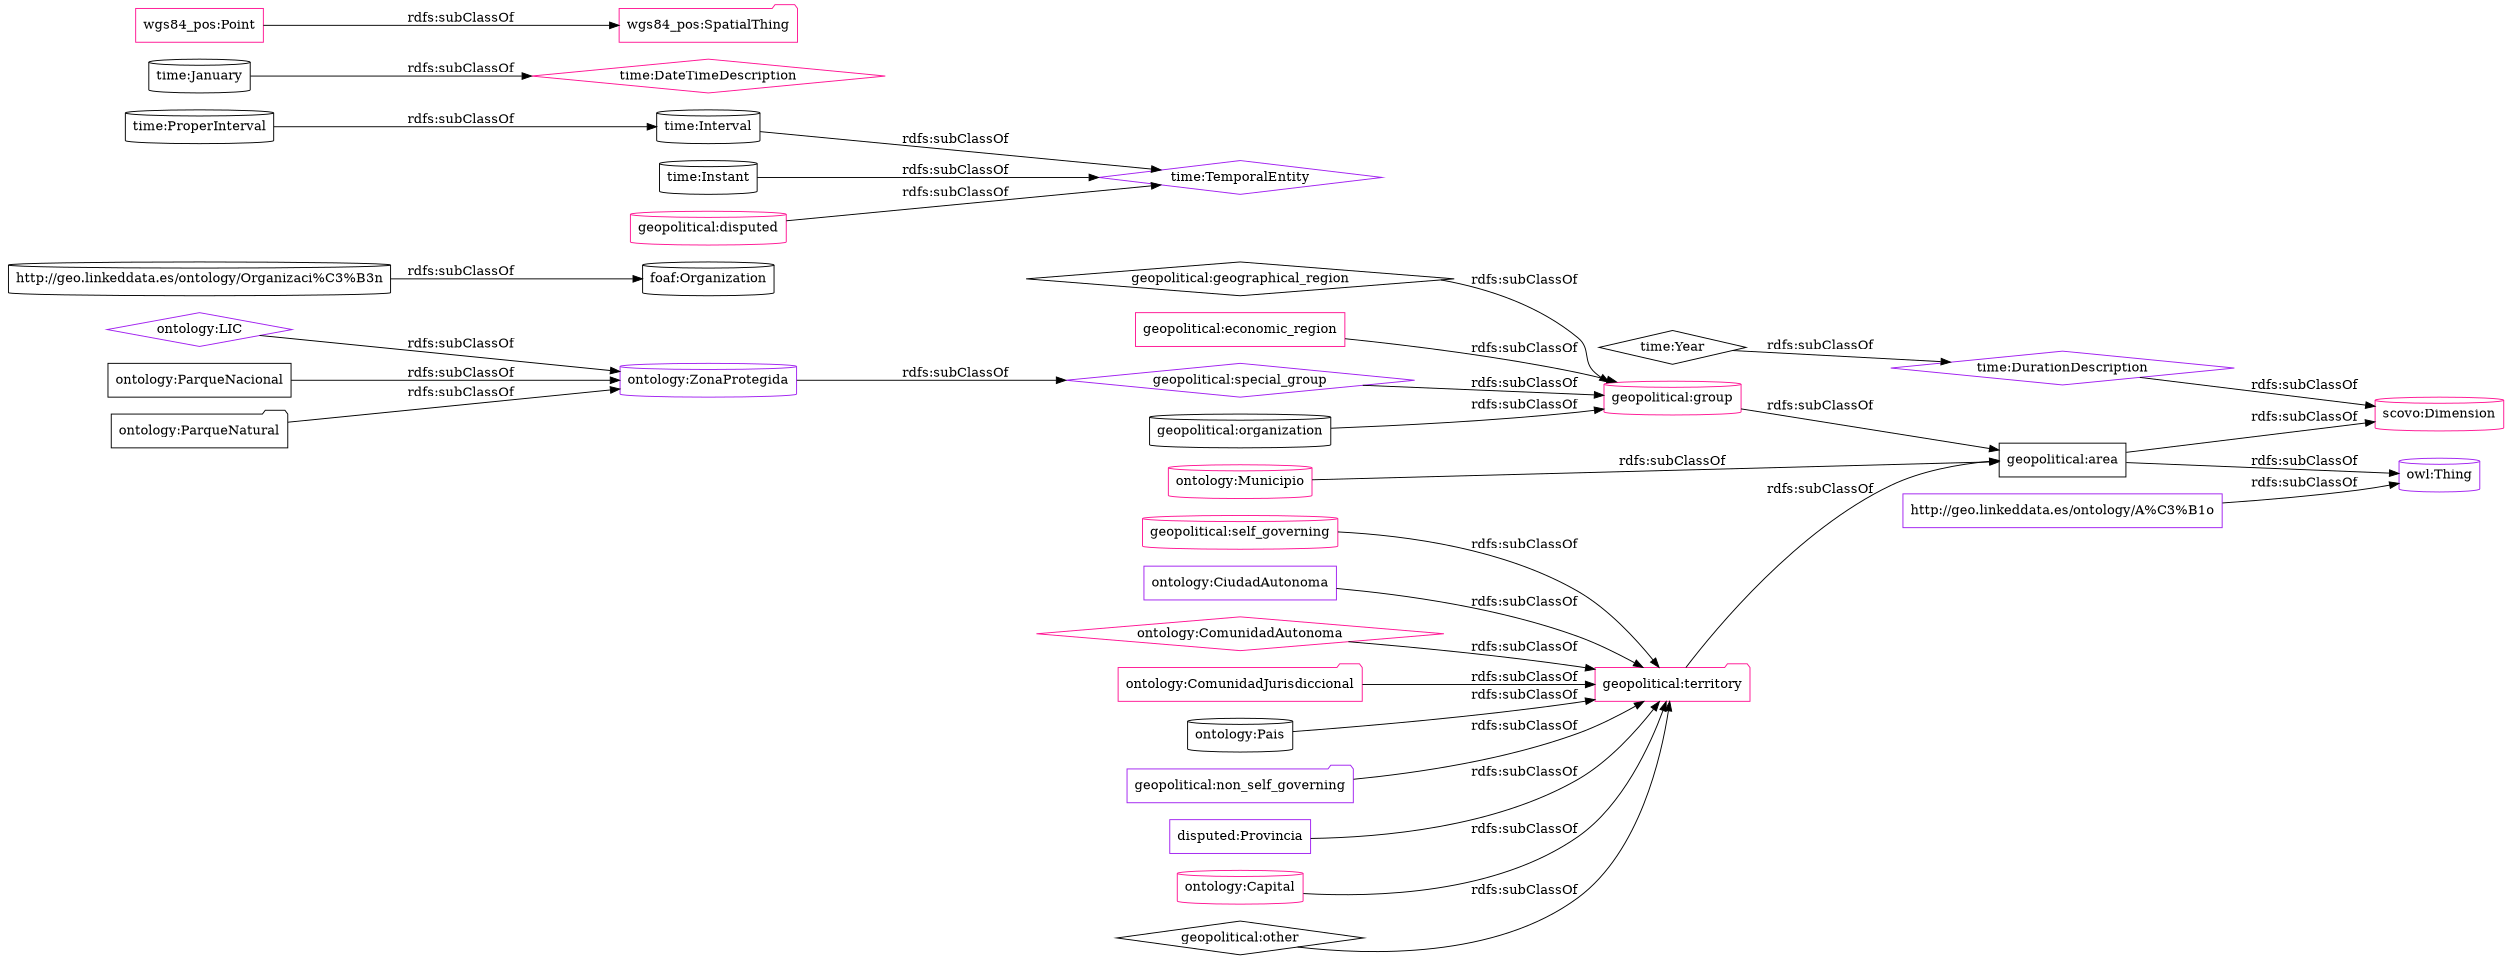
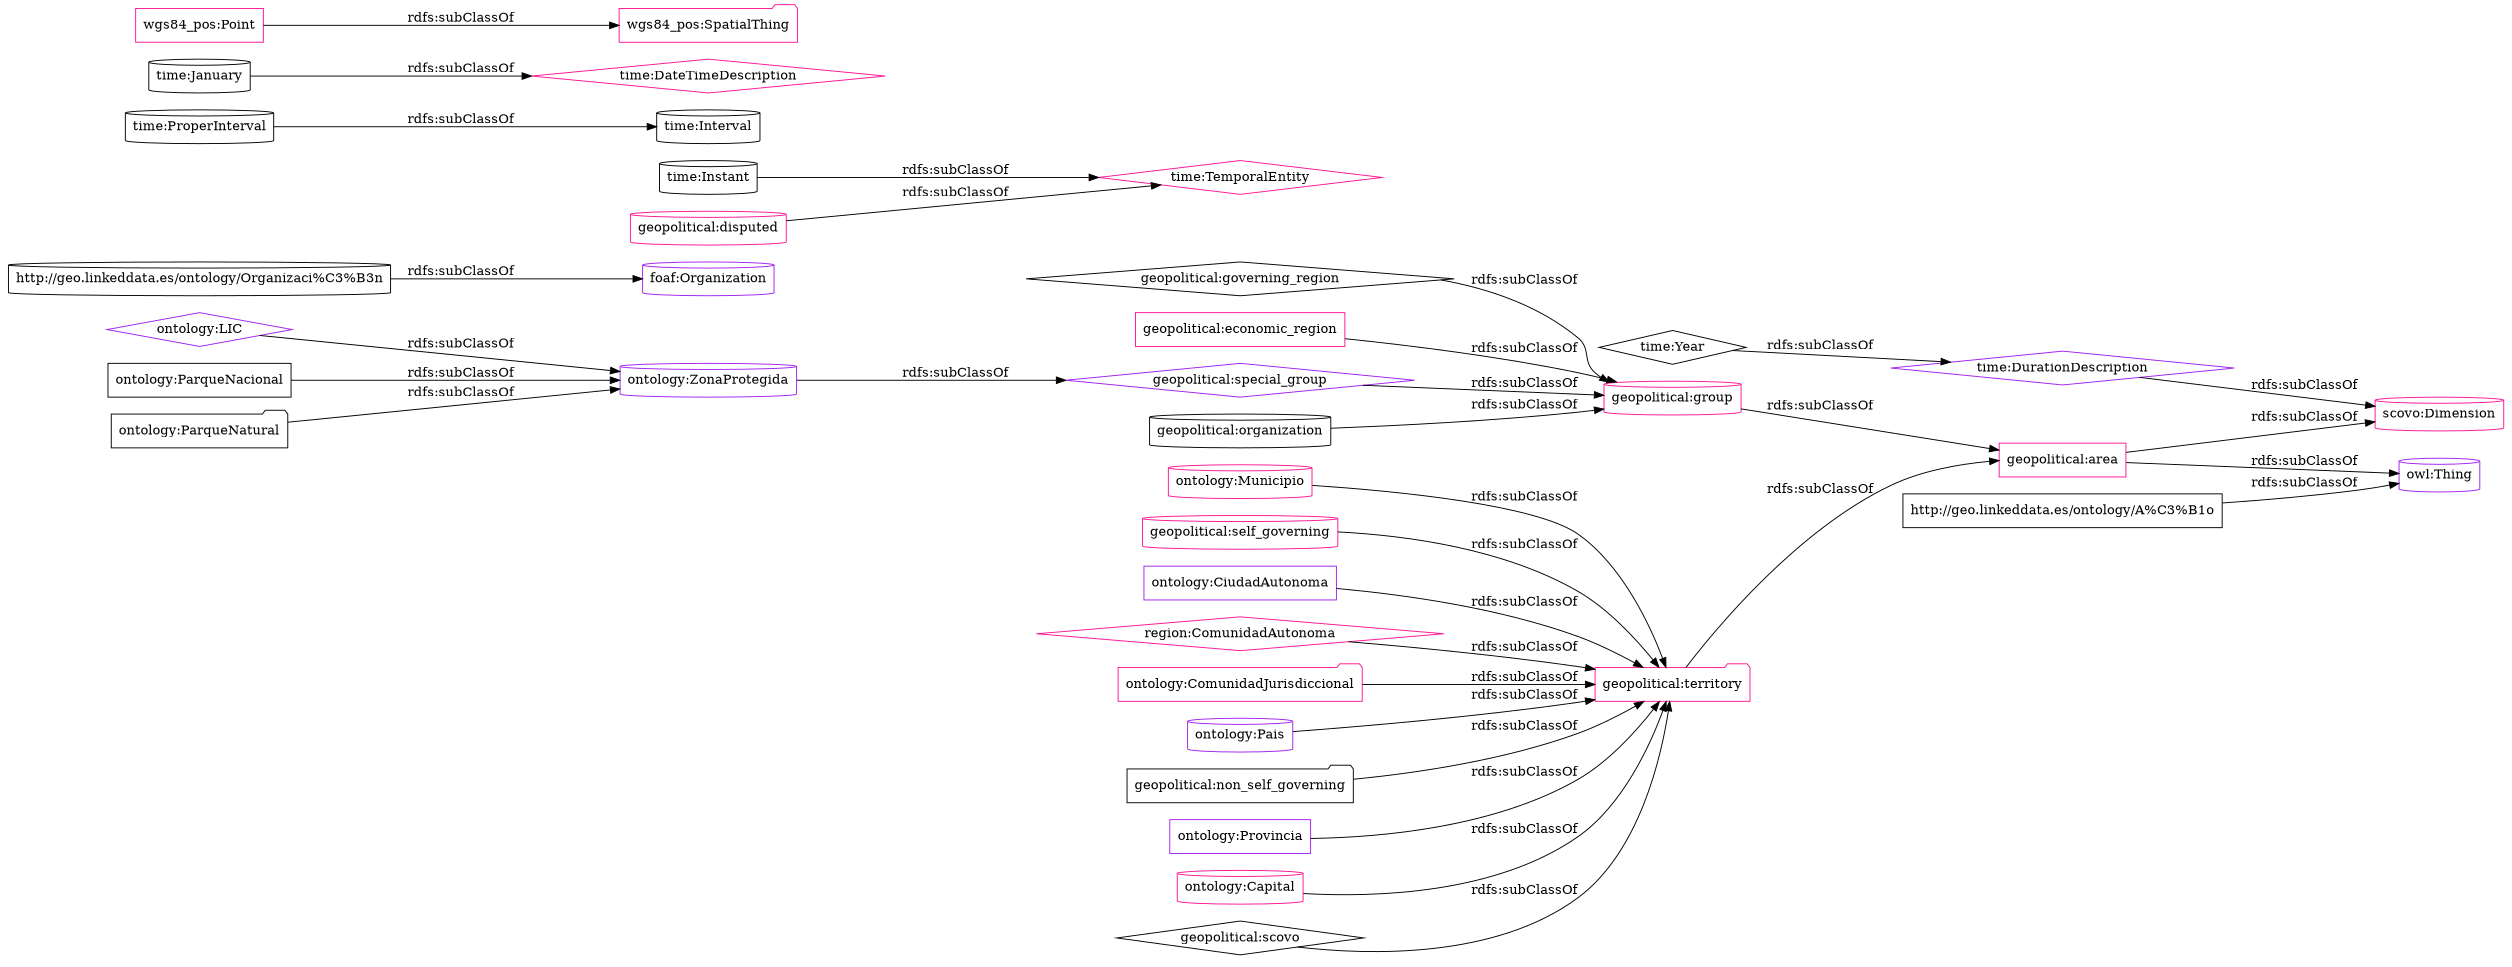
(956, 150) -> none
(1240, 177) -> (1240, 177)
(708, 279) -> (708, 279)
(1240, 279) -> (1240, 279)
(2063, 460) -> (2063, 460)
(1651, 471) -> (1522, 513)
(2063, 511) -> (2063, 511)
(1240, 634) -> (1240, 634)
(1240, 735) -> (1240, 735)
(1240, 786) -> (1240, 786)
(1240, 837) -> (1240, 837)
(1240, 938) -> (1240, 938)
